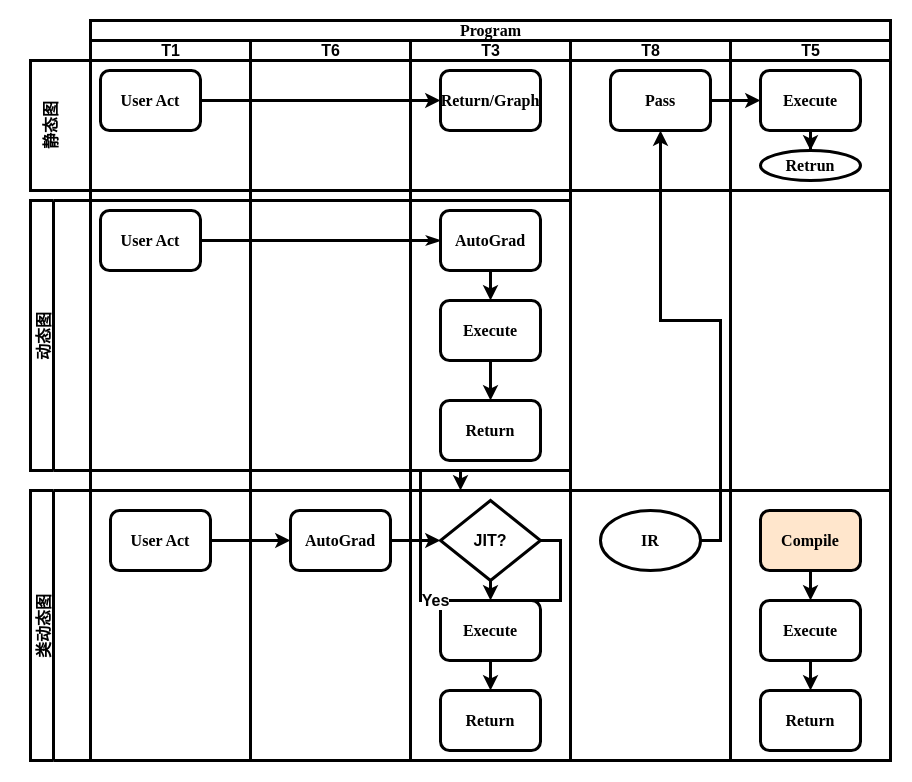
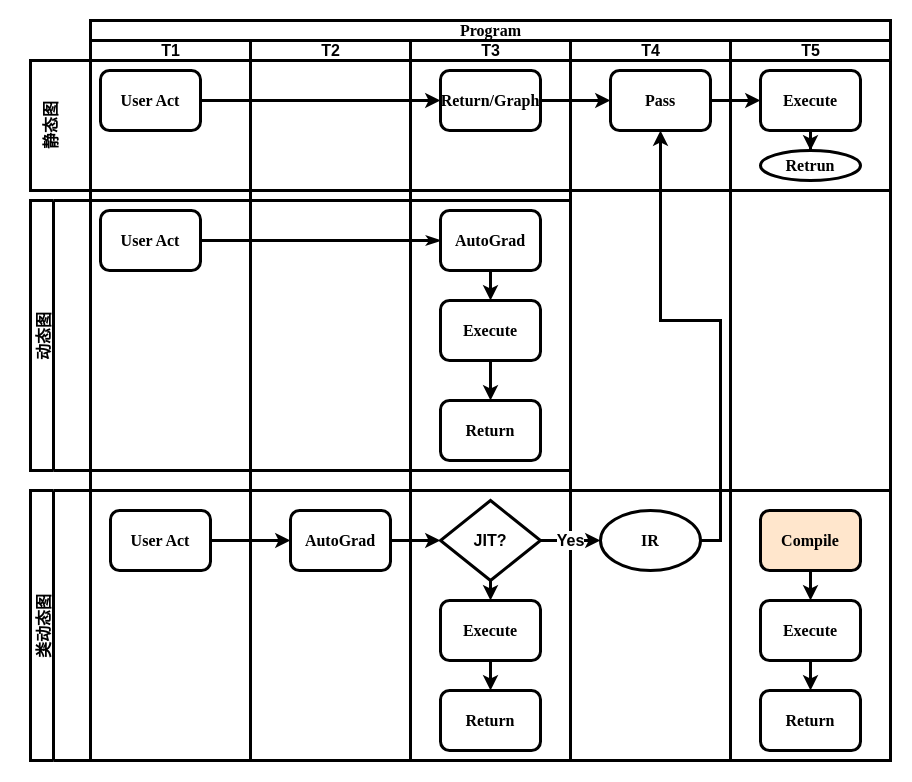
(331, 51) -> (331, 51)
(651, 51) -> (651, 51)
none -> (568, 101)
(421, 552) -> (572, 541)
